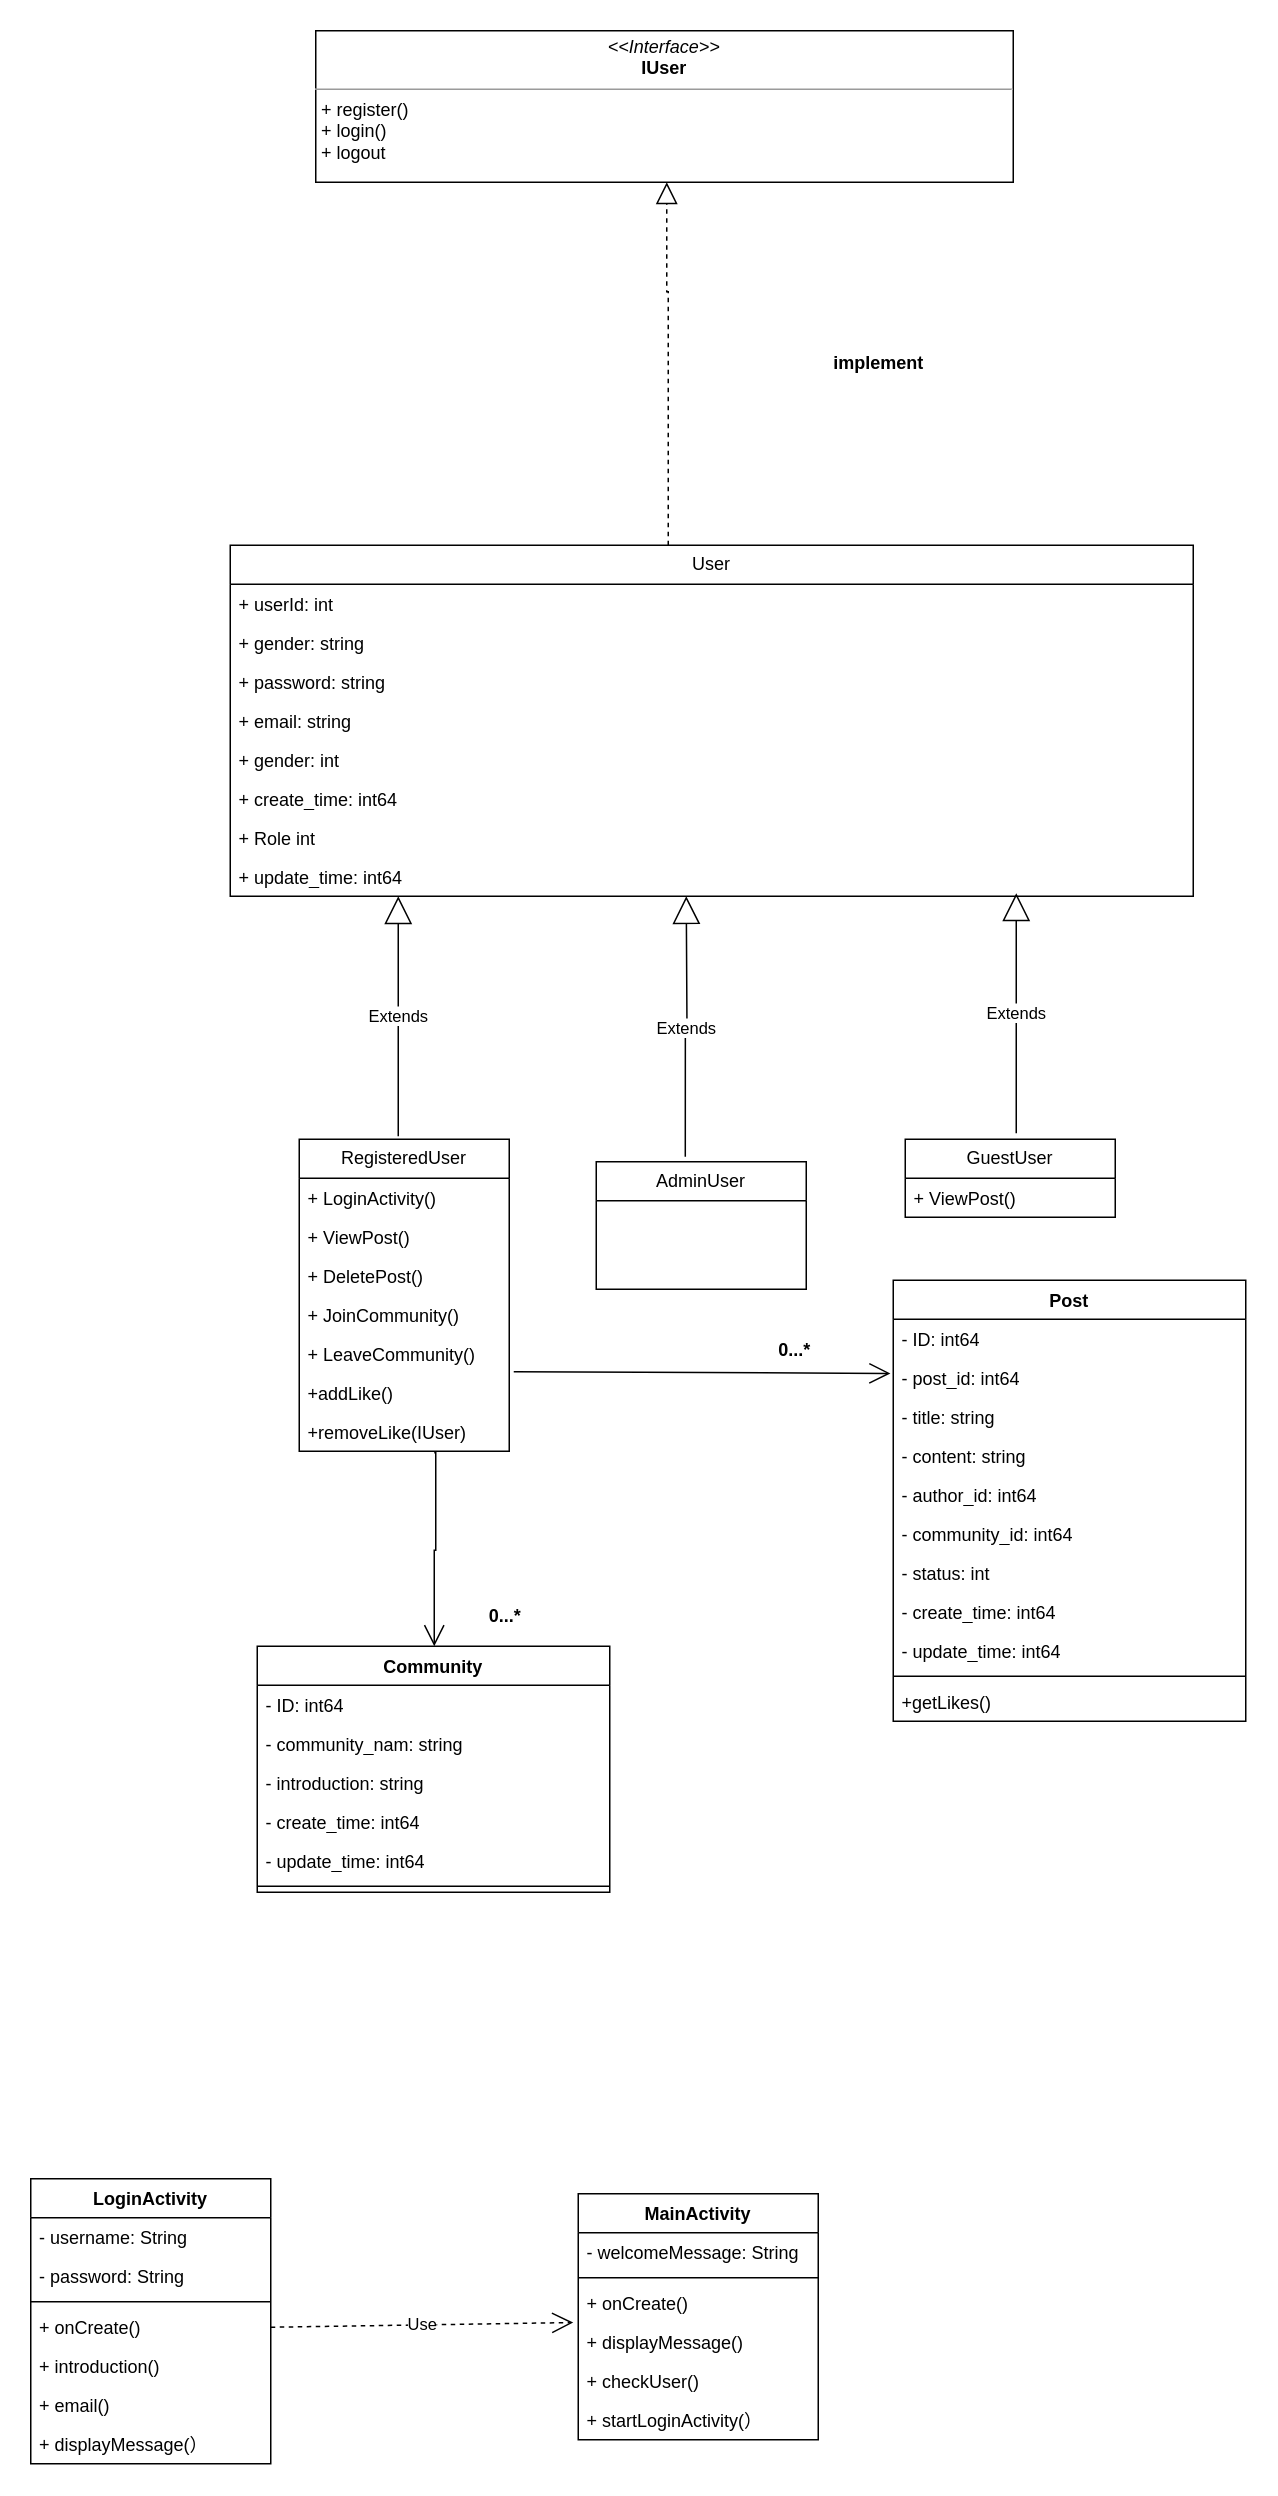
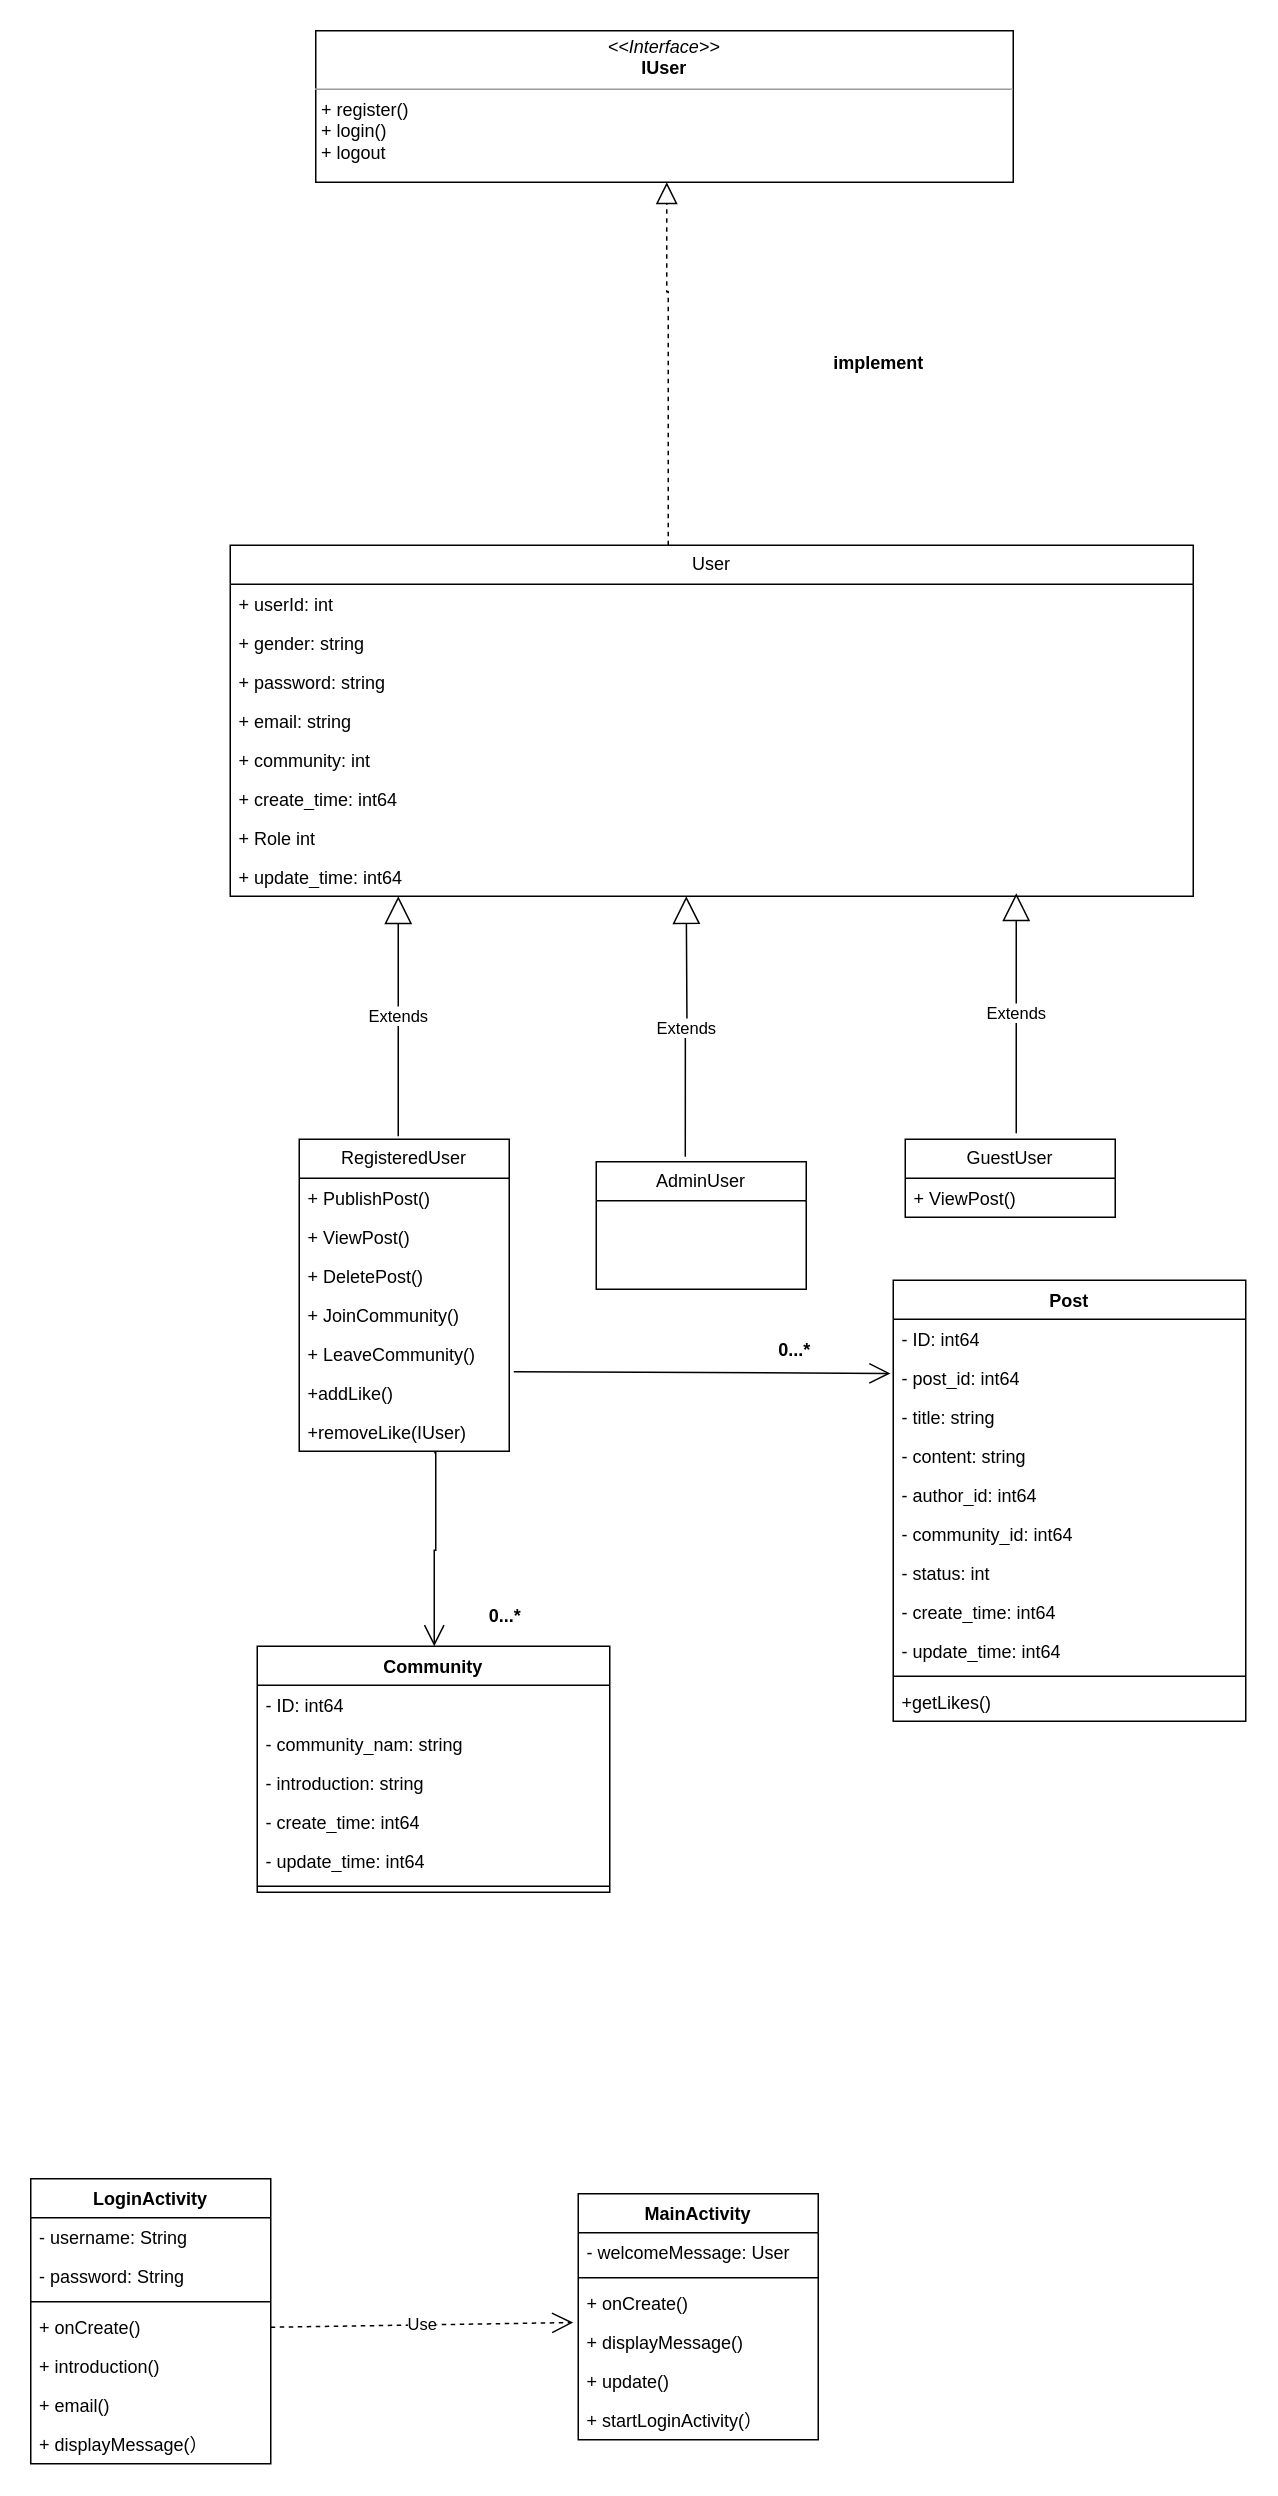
(295, 762) -> (308, 762)
(385, 1200) -> (377, 1200)
(697, 2254) -> (689, 2254)
(653, 2383) -> (638, 2383)
